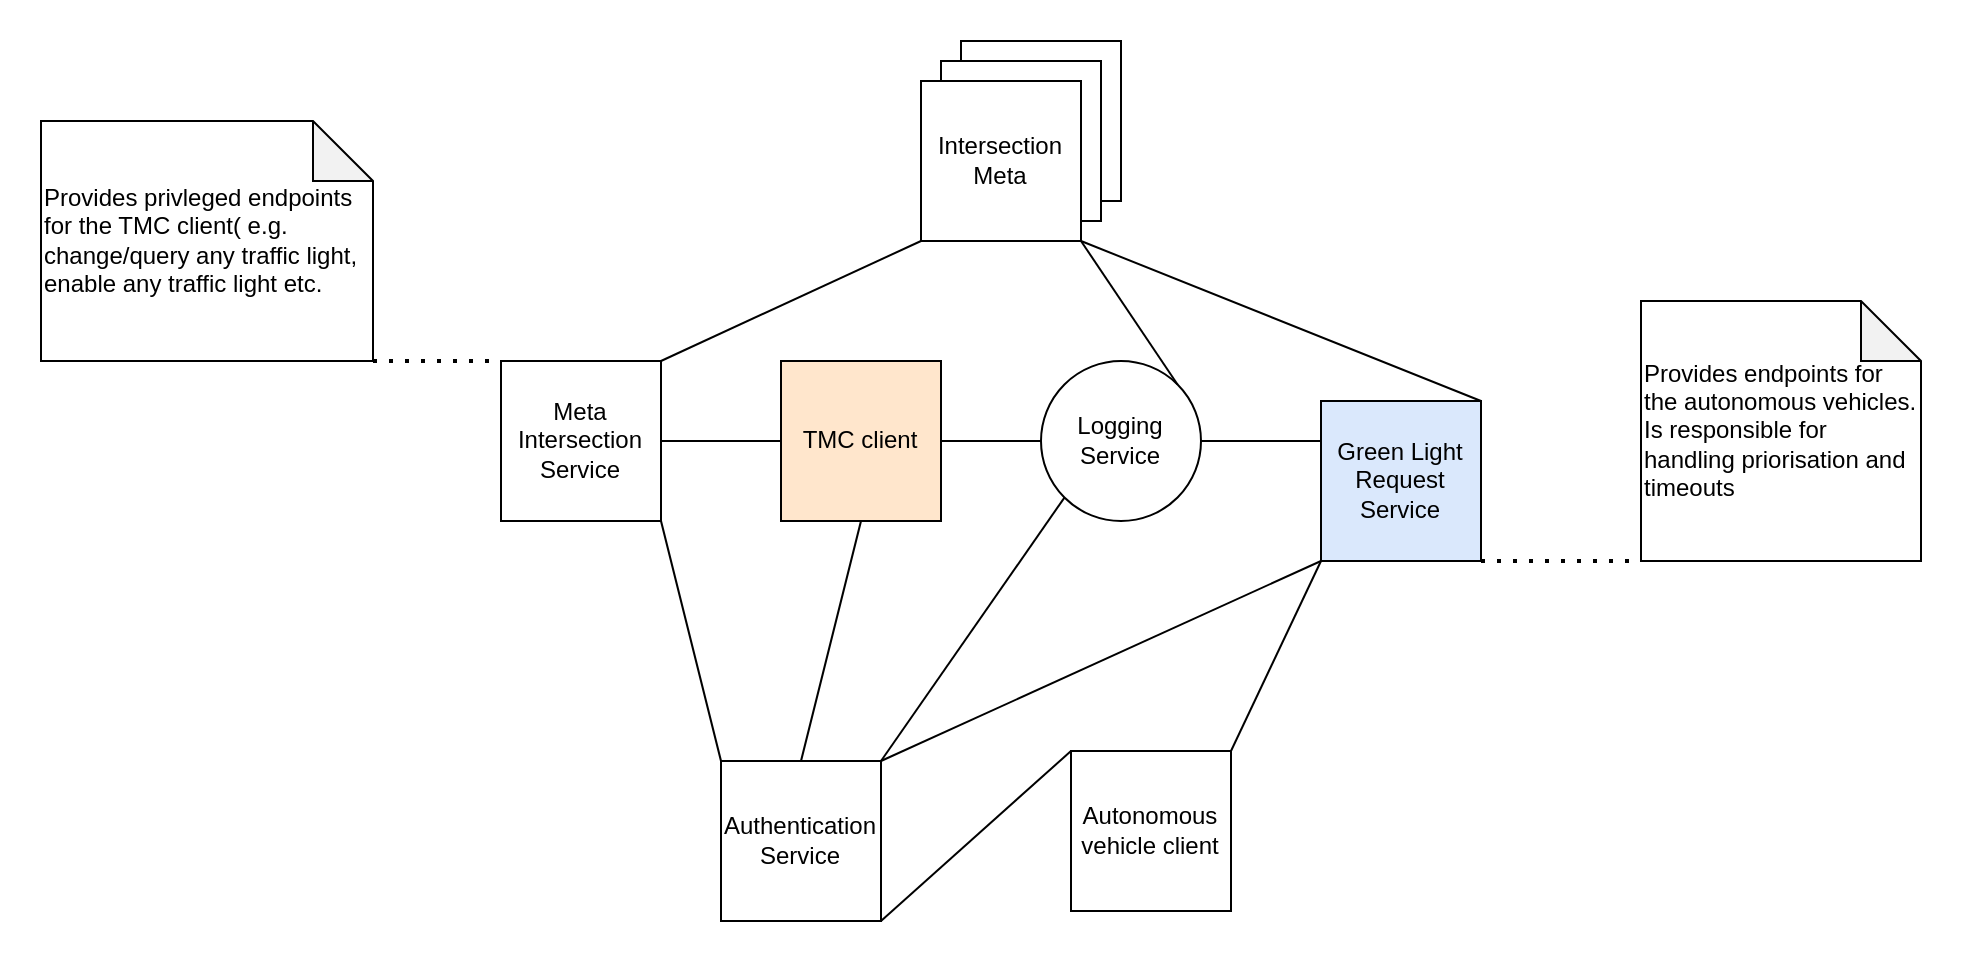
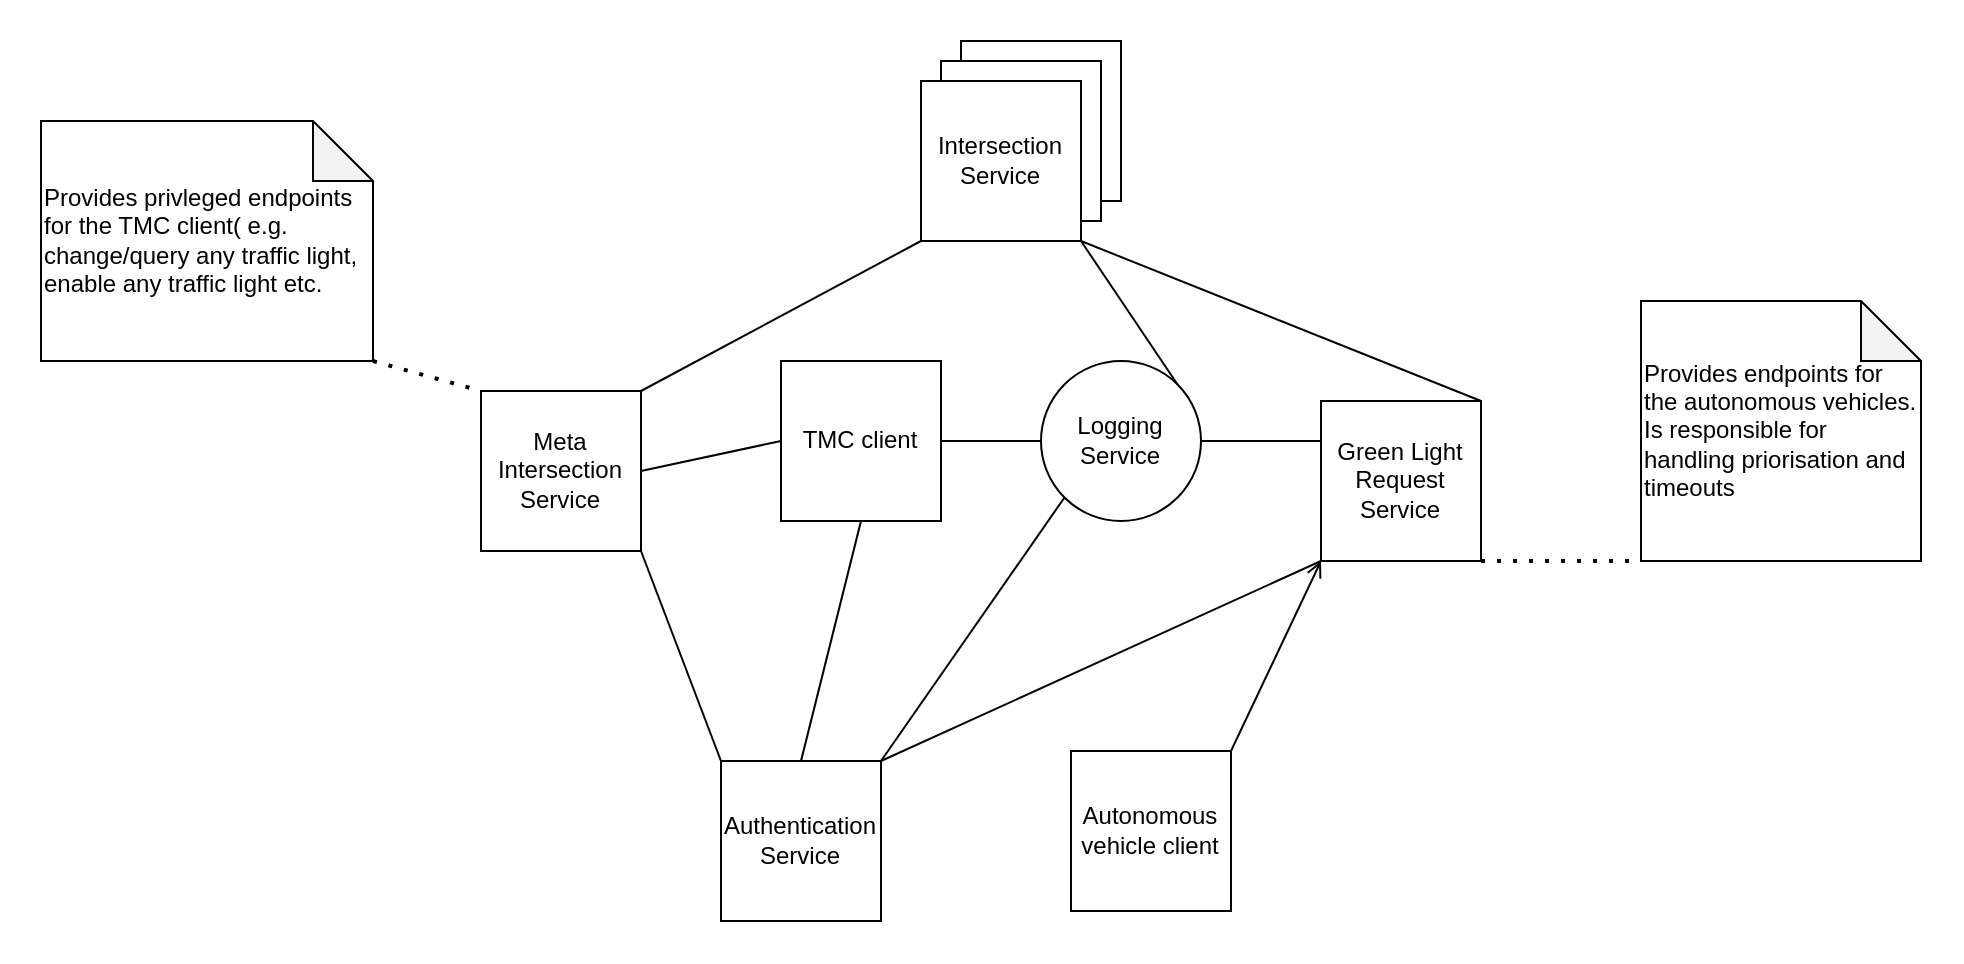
(1001, 161) -> (1001, 161)
(581, 441) -> (561, 471)
(861, 441) -> (861, 441)
(1401, 481) -> (1401, 481)
(1318, 568) -> (1317, 569)
(976, 836) -> none
